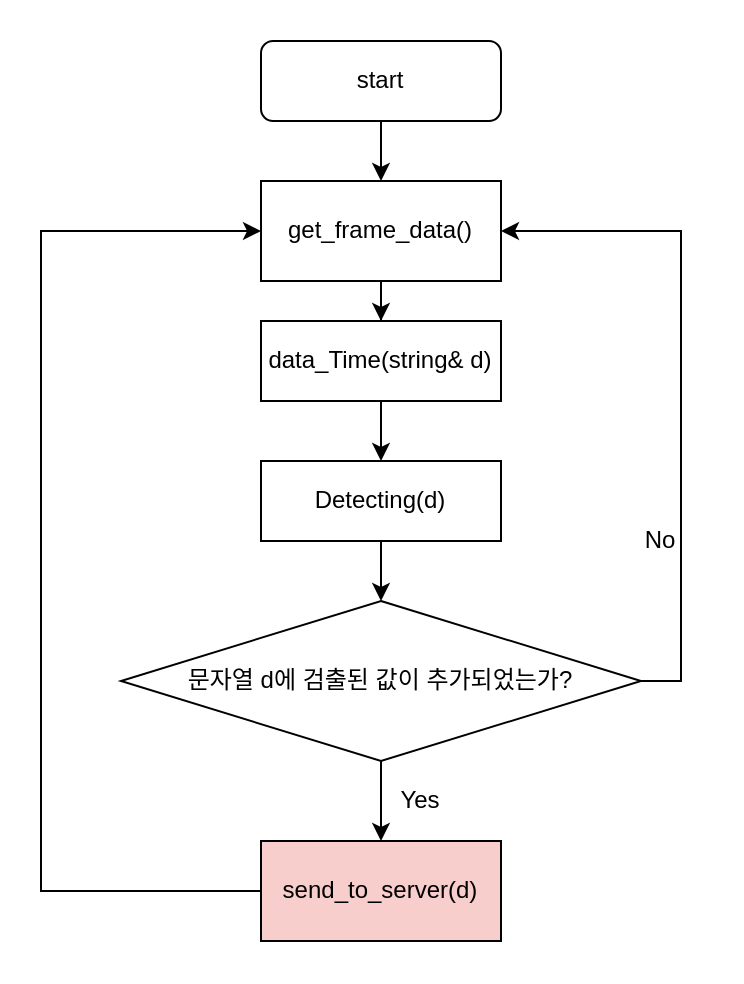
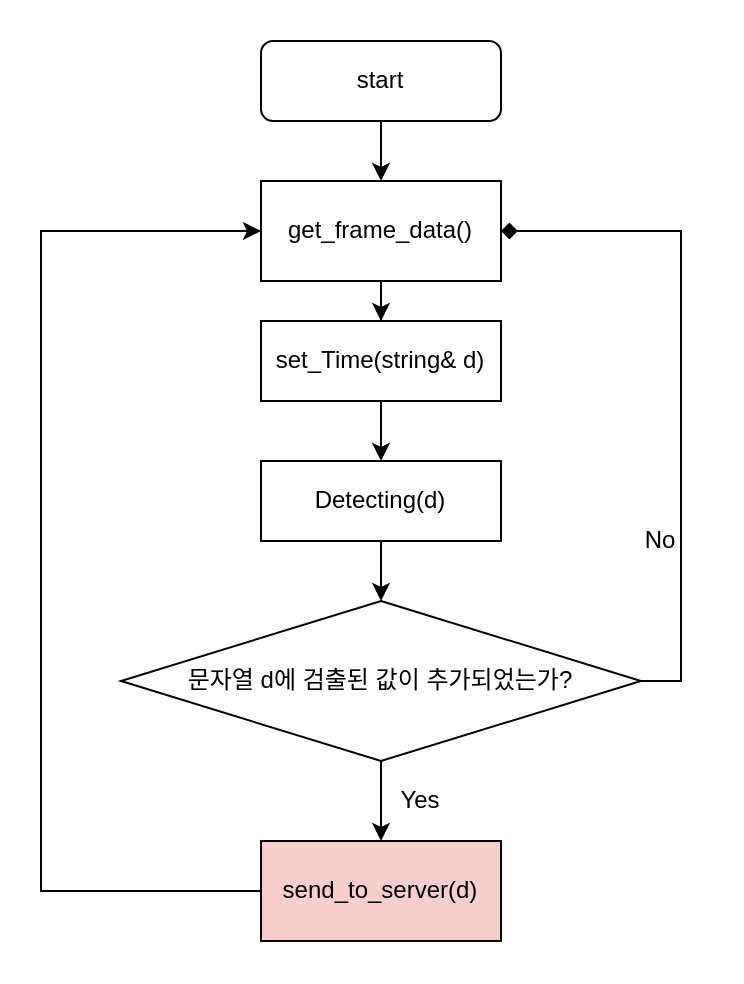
(516, 231) -> (517, 231)
(381, 361) -> (381, 361)
